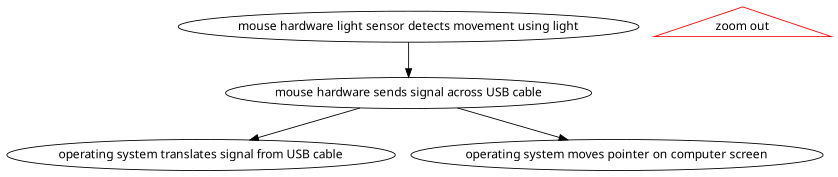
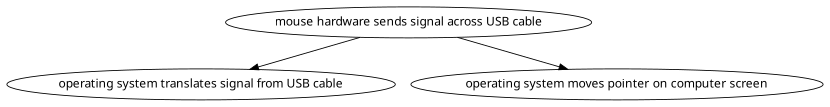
(409, 27) -> none
(743, 27) -> none
